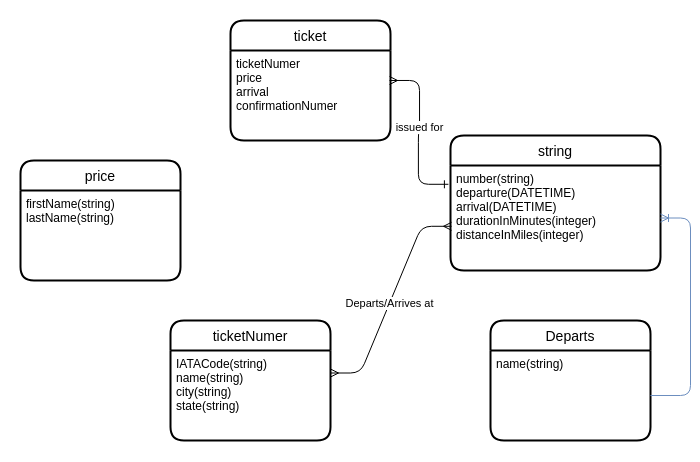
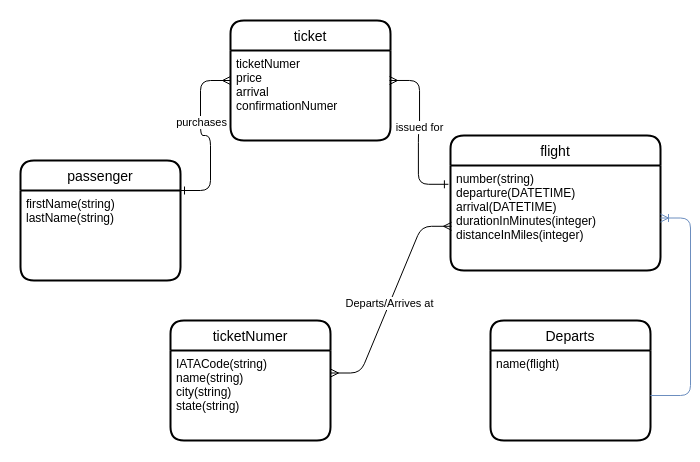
none -> (206, 136)
(555, 151) -> (555, 151)
(100, 176) -> (100, 176)
(535, 364) -> (533, 364)
